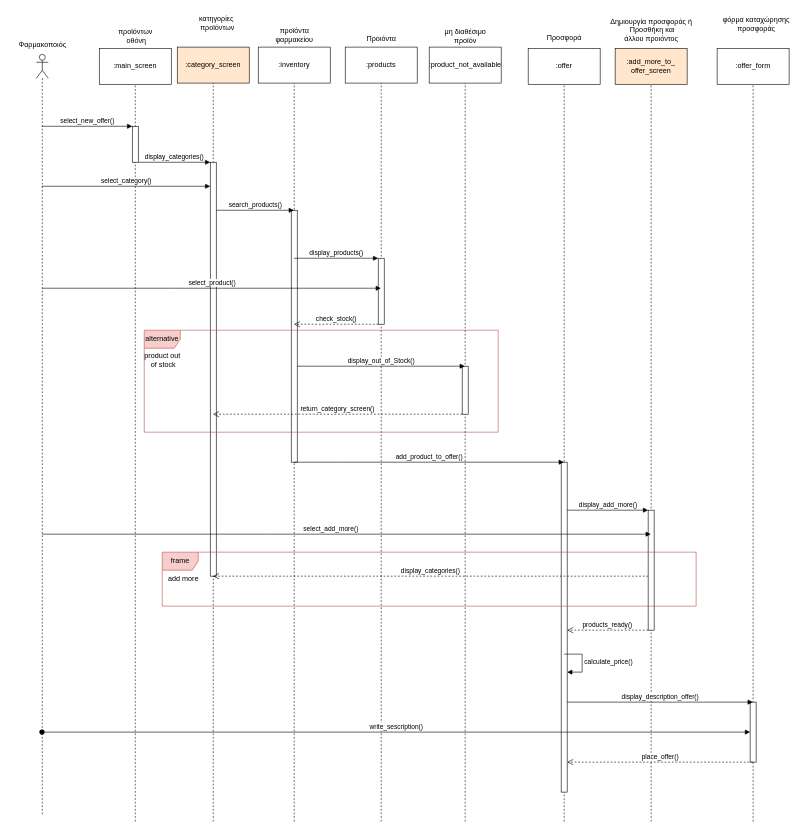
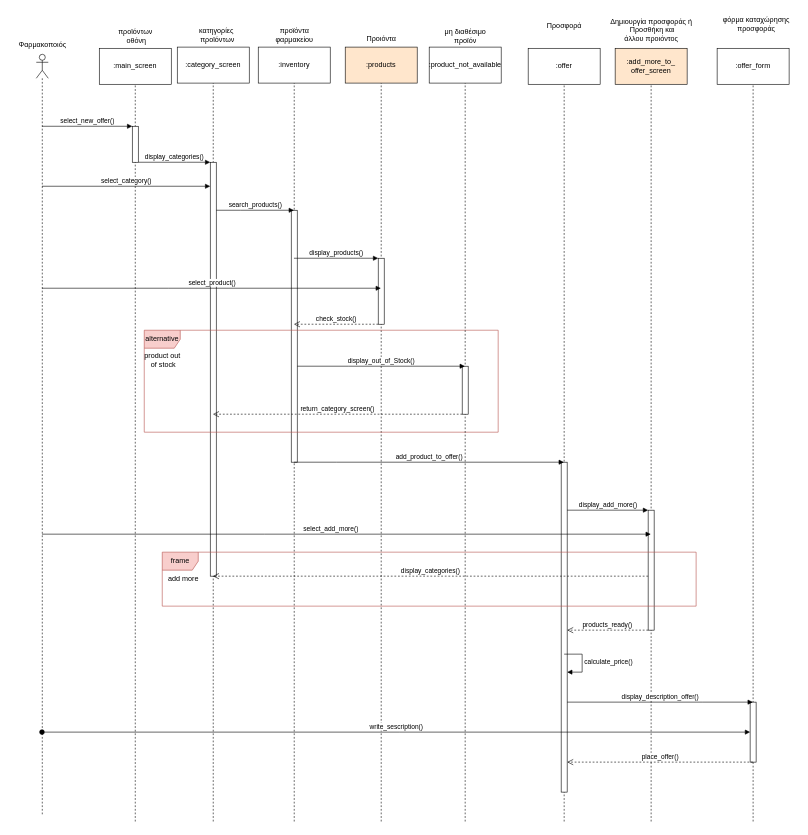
(216, 23) -> (216, 35)
(564, 38) -> (564, 26)
(213, 65) -> (213, 65)
(381, 65) -> (381, 65)
